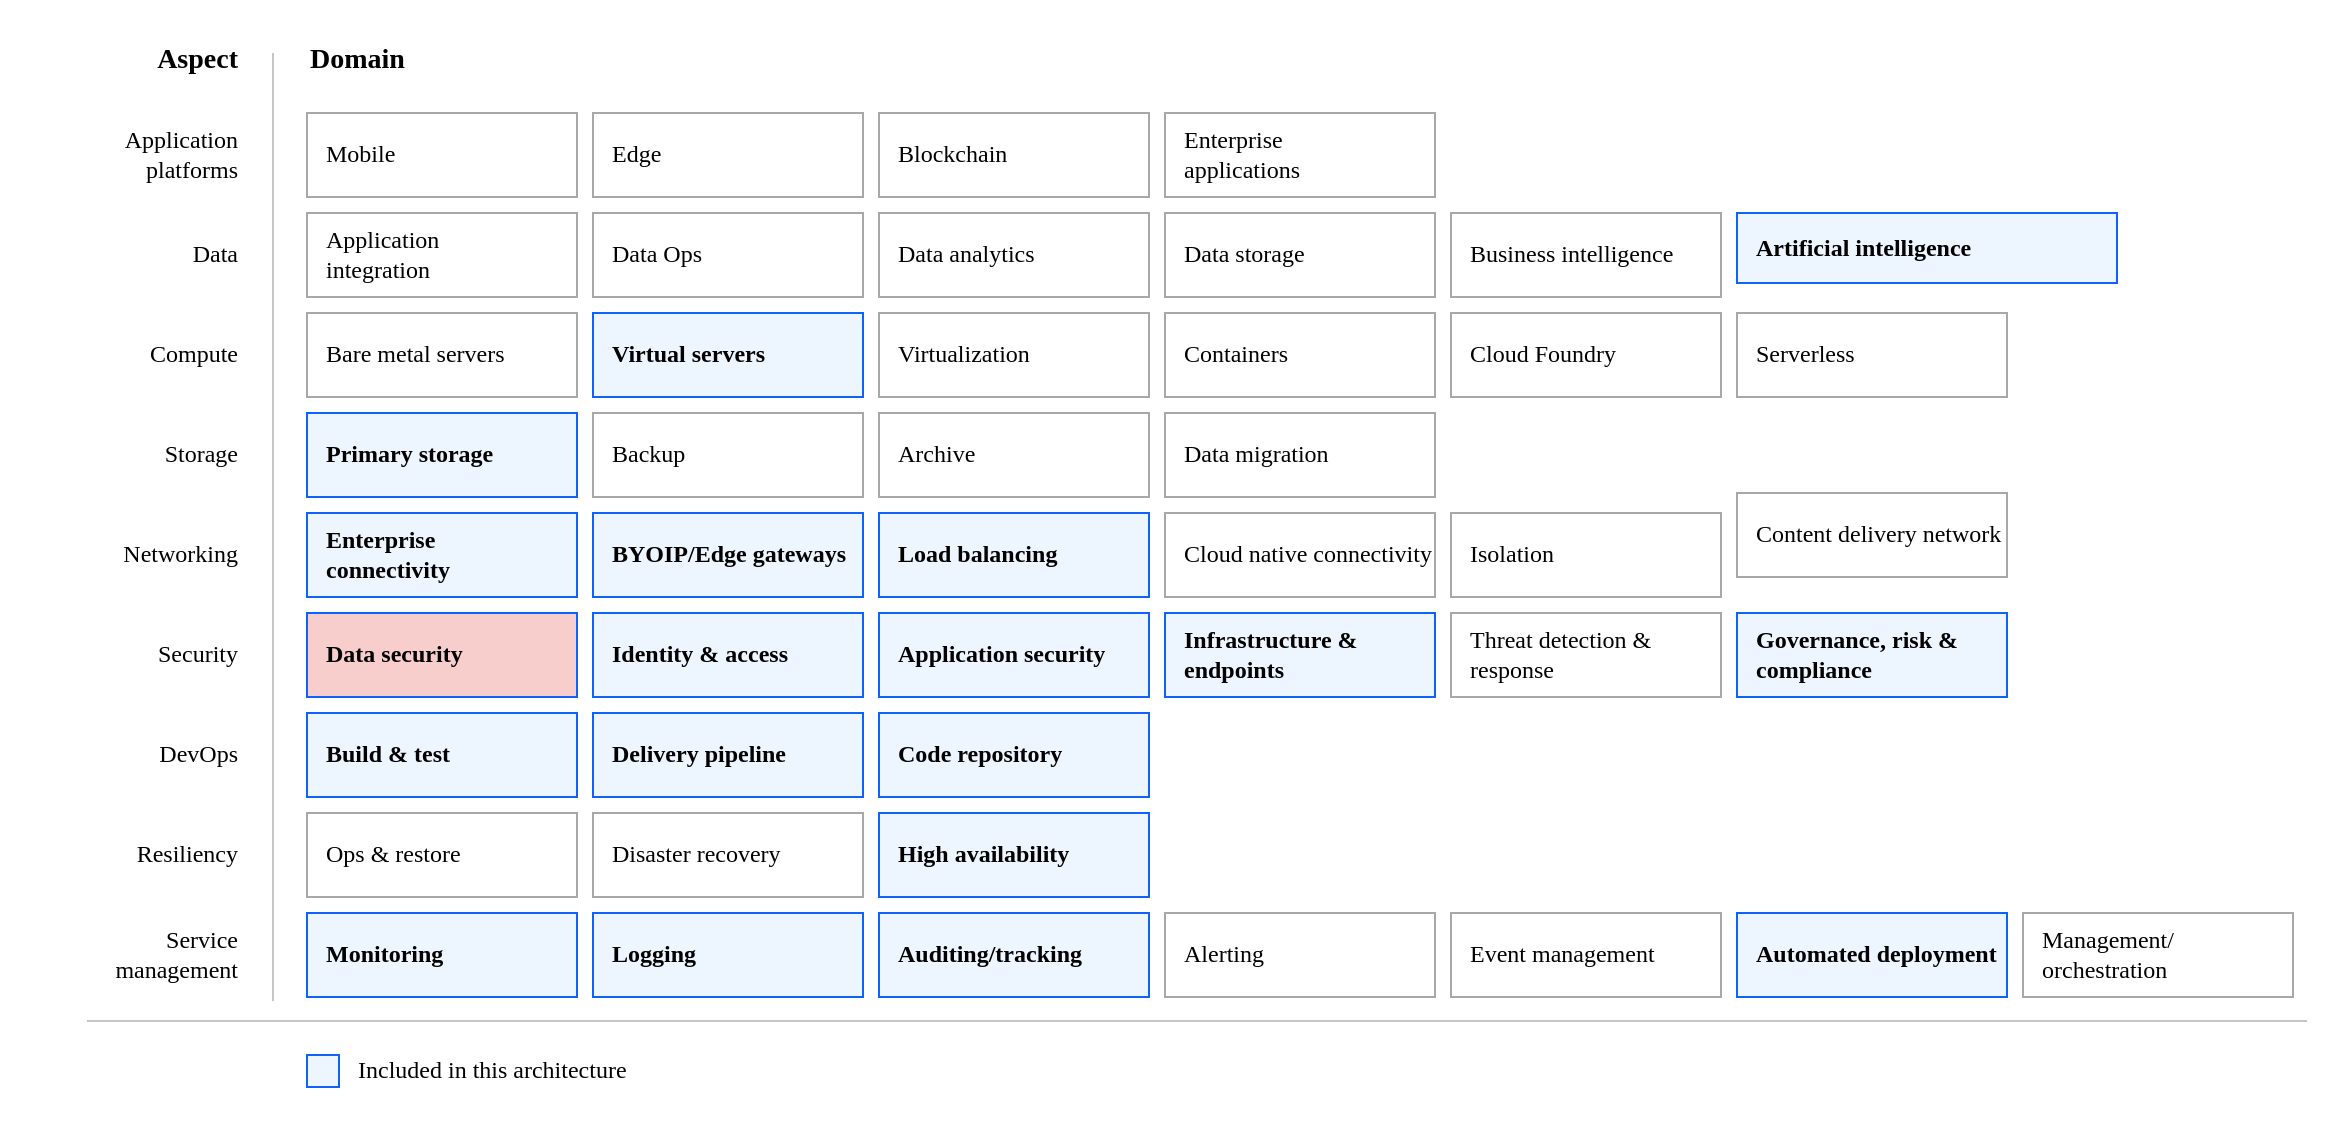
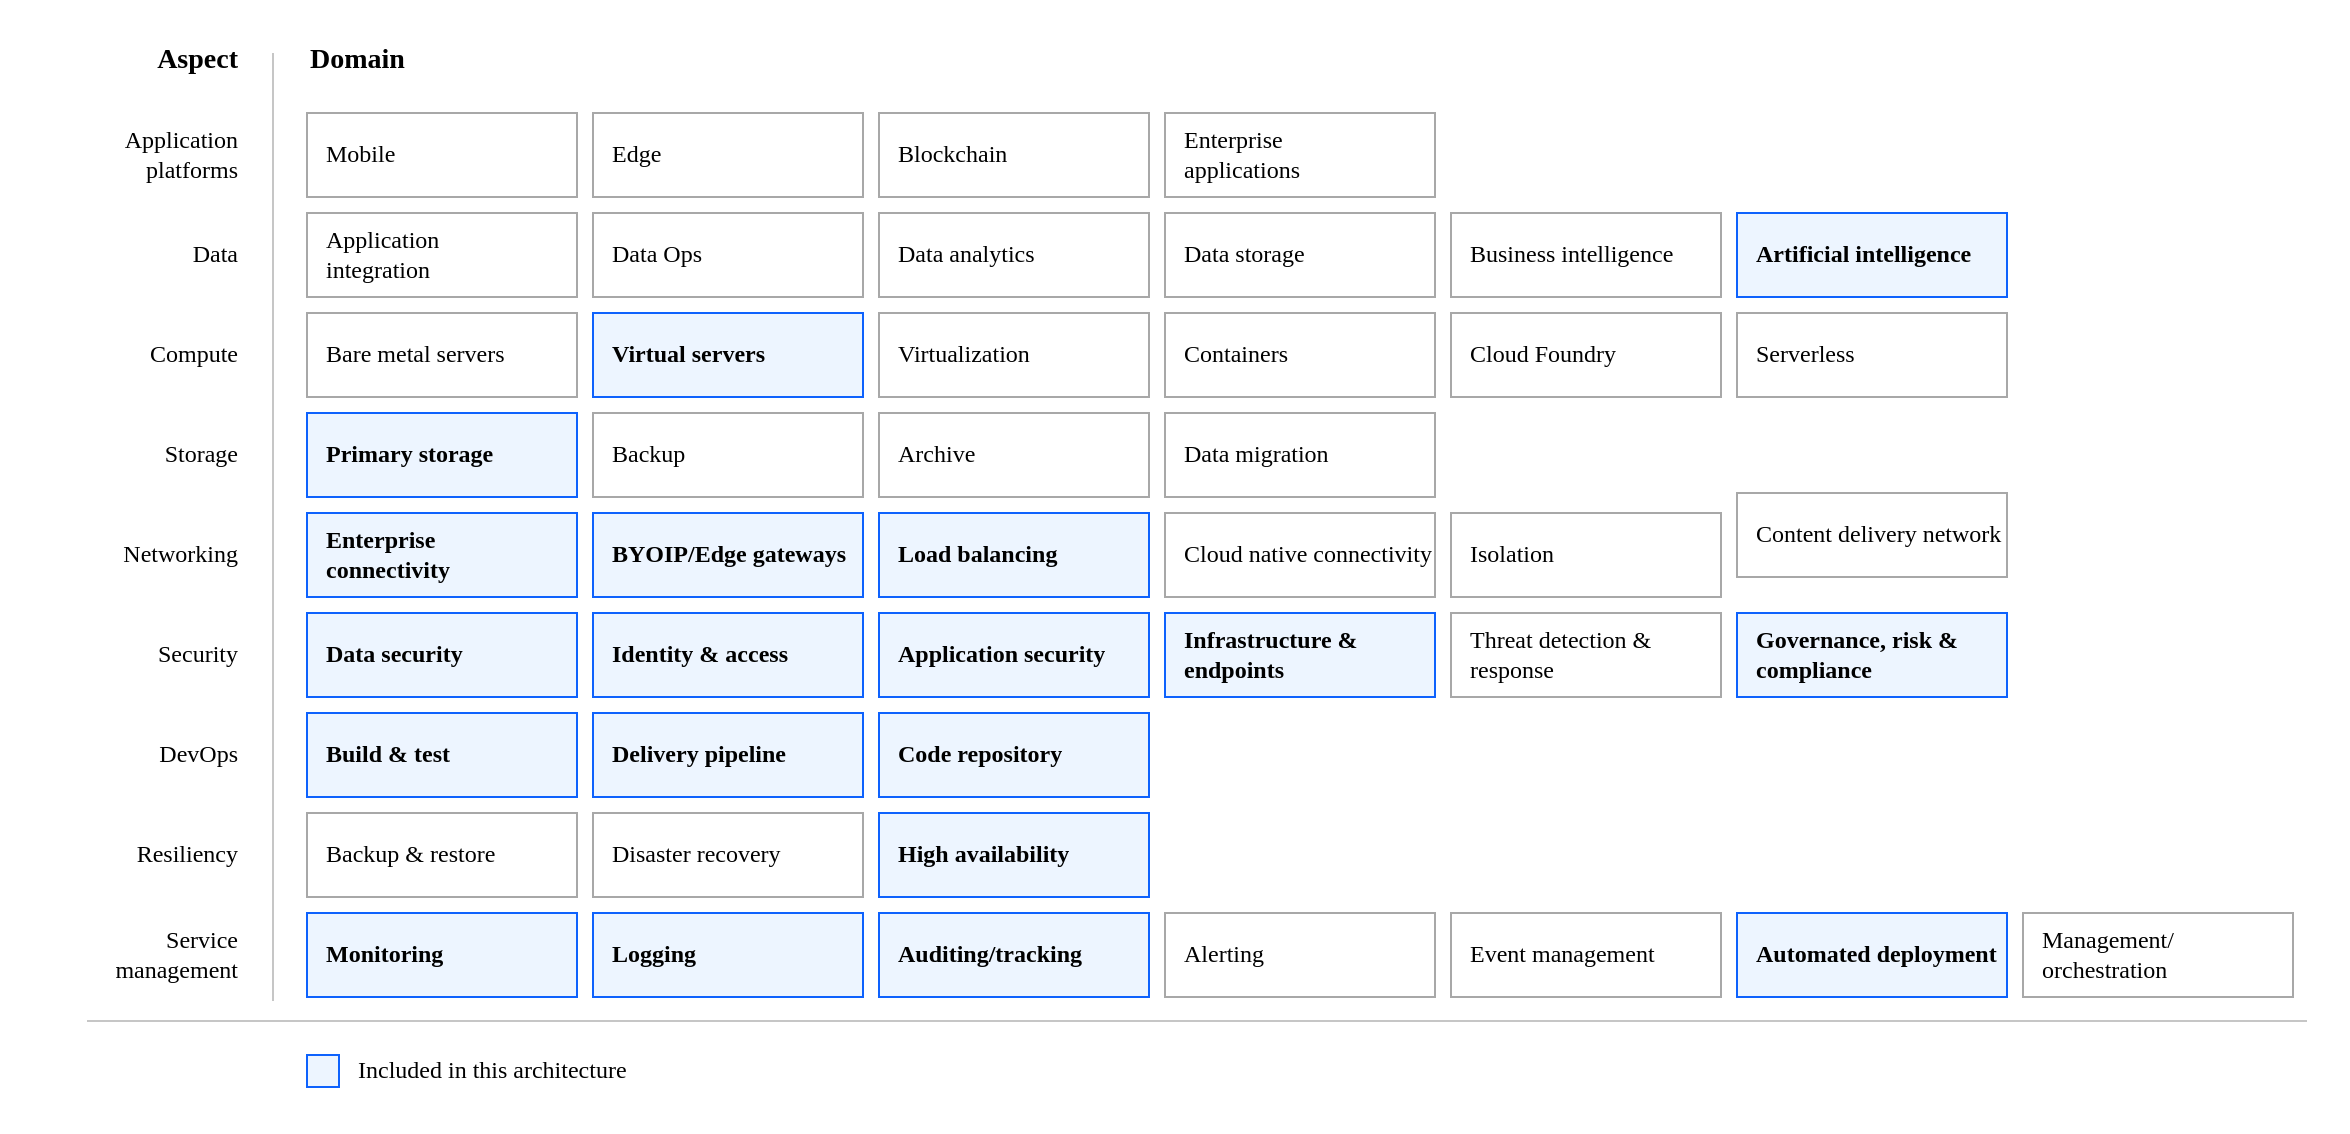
(1927, 248) -> (1872, 255)
(442, 655) -> (442, 655)
(408, 855) -> (428, 855)
